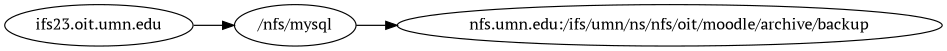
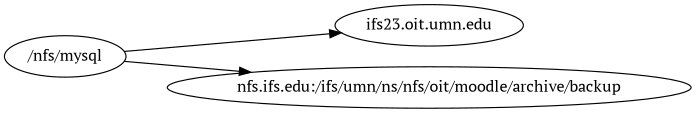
(208, 25) -> (227, 43)
(670, 25) -> (429, 88)
